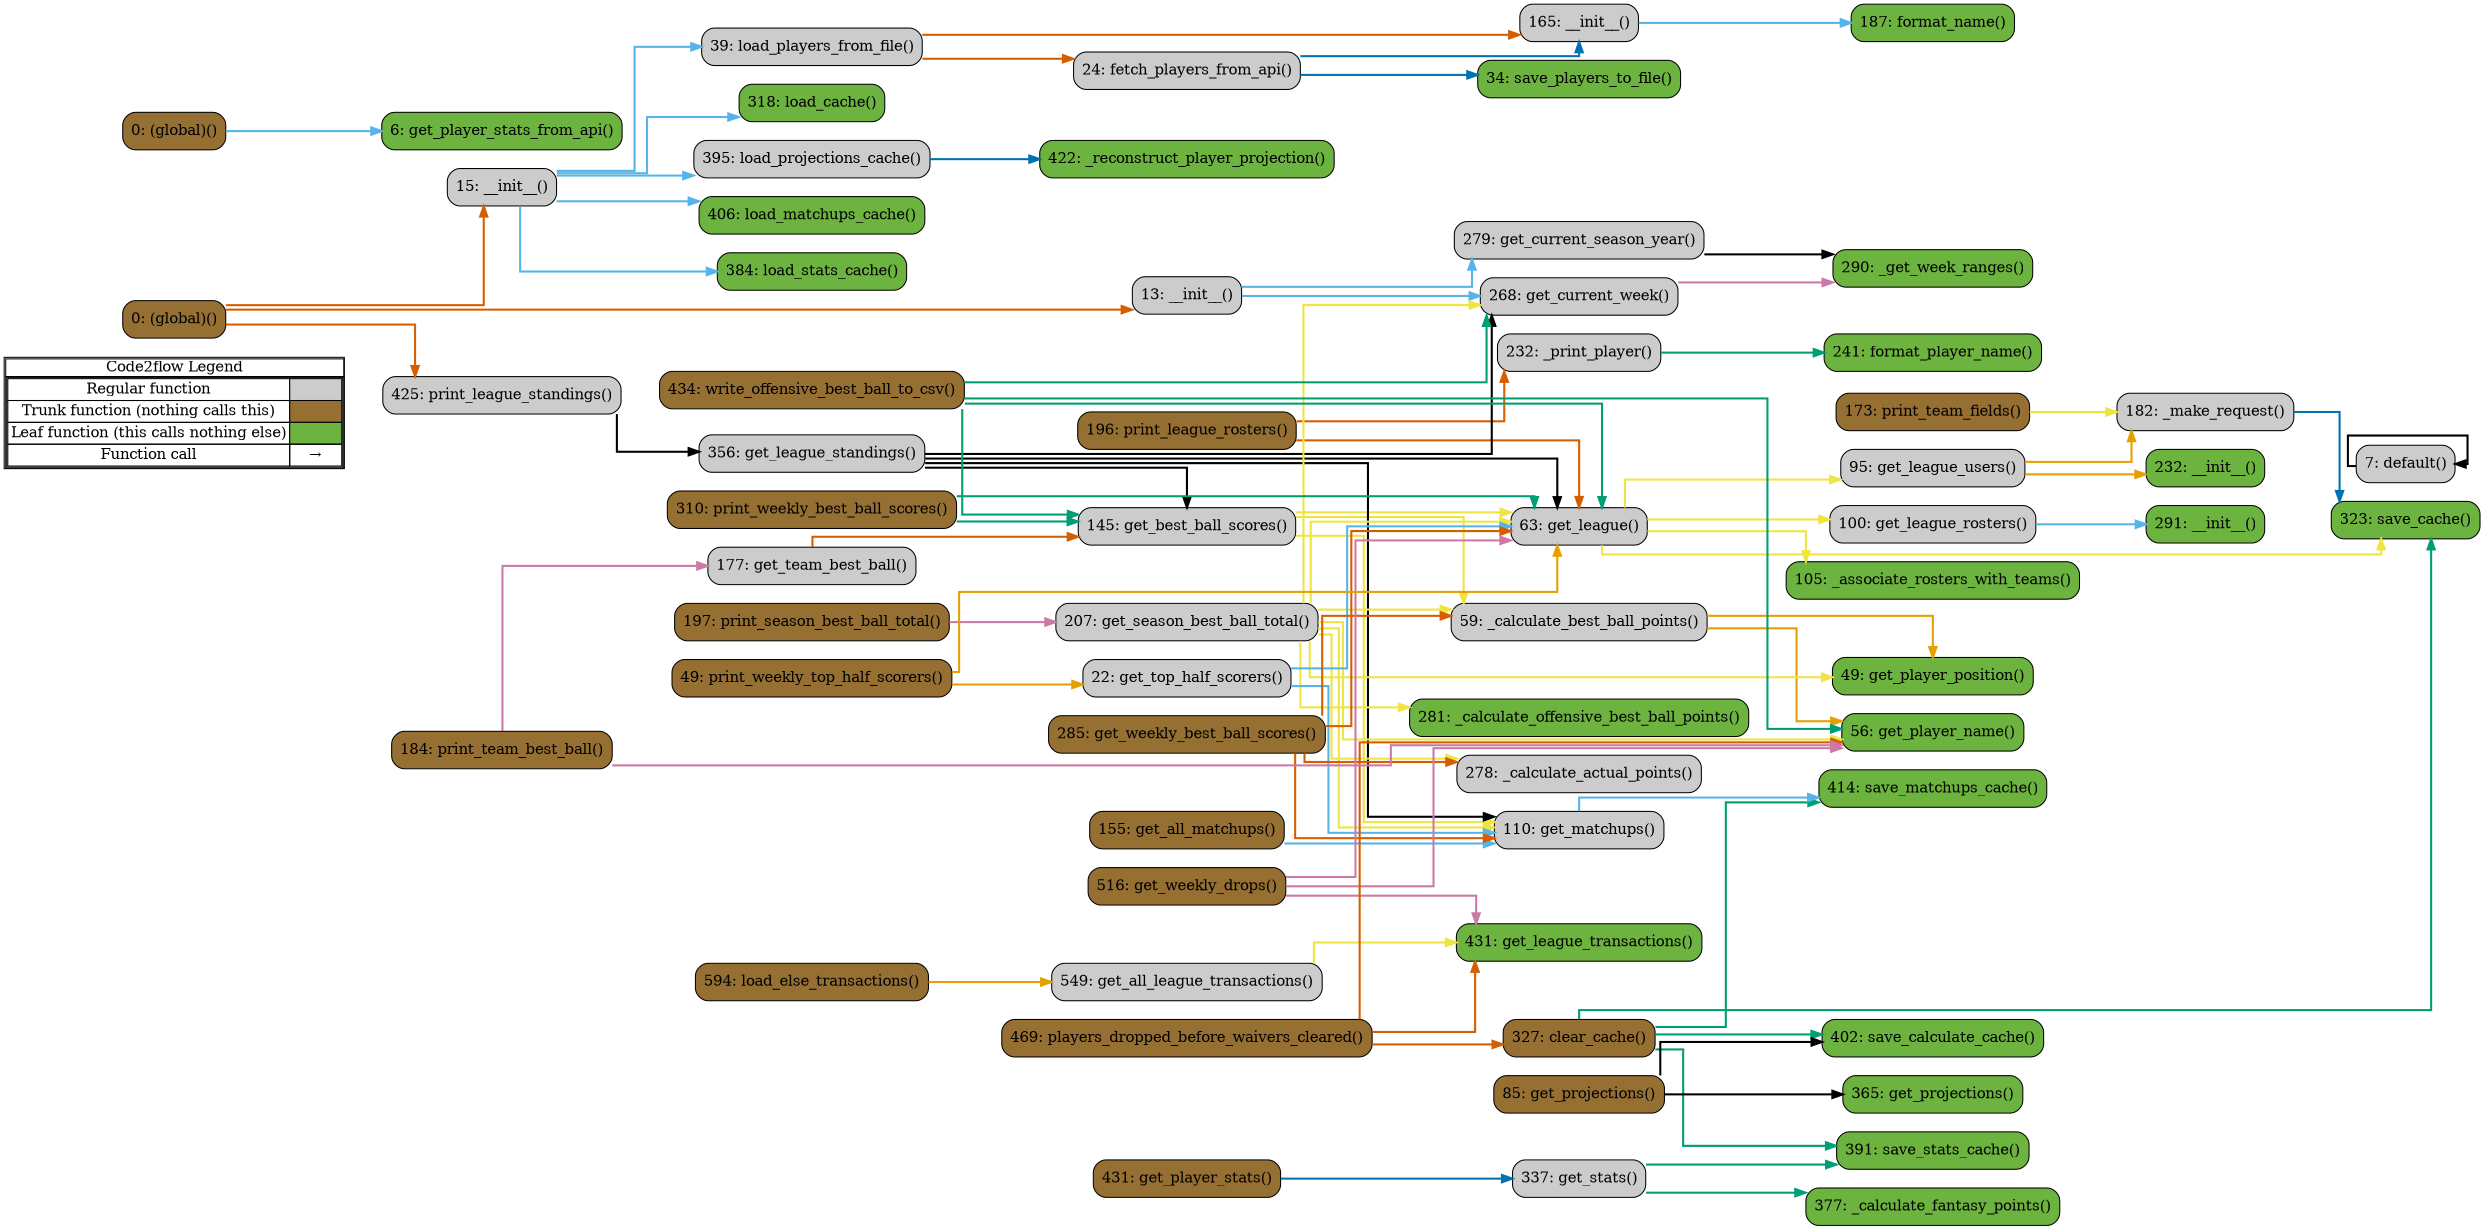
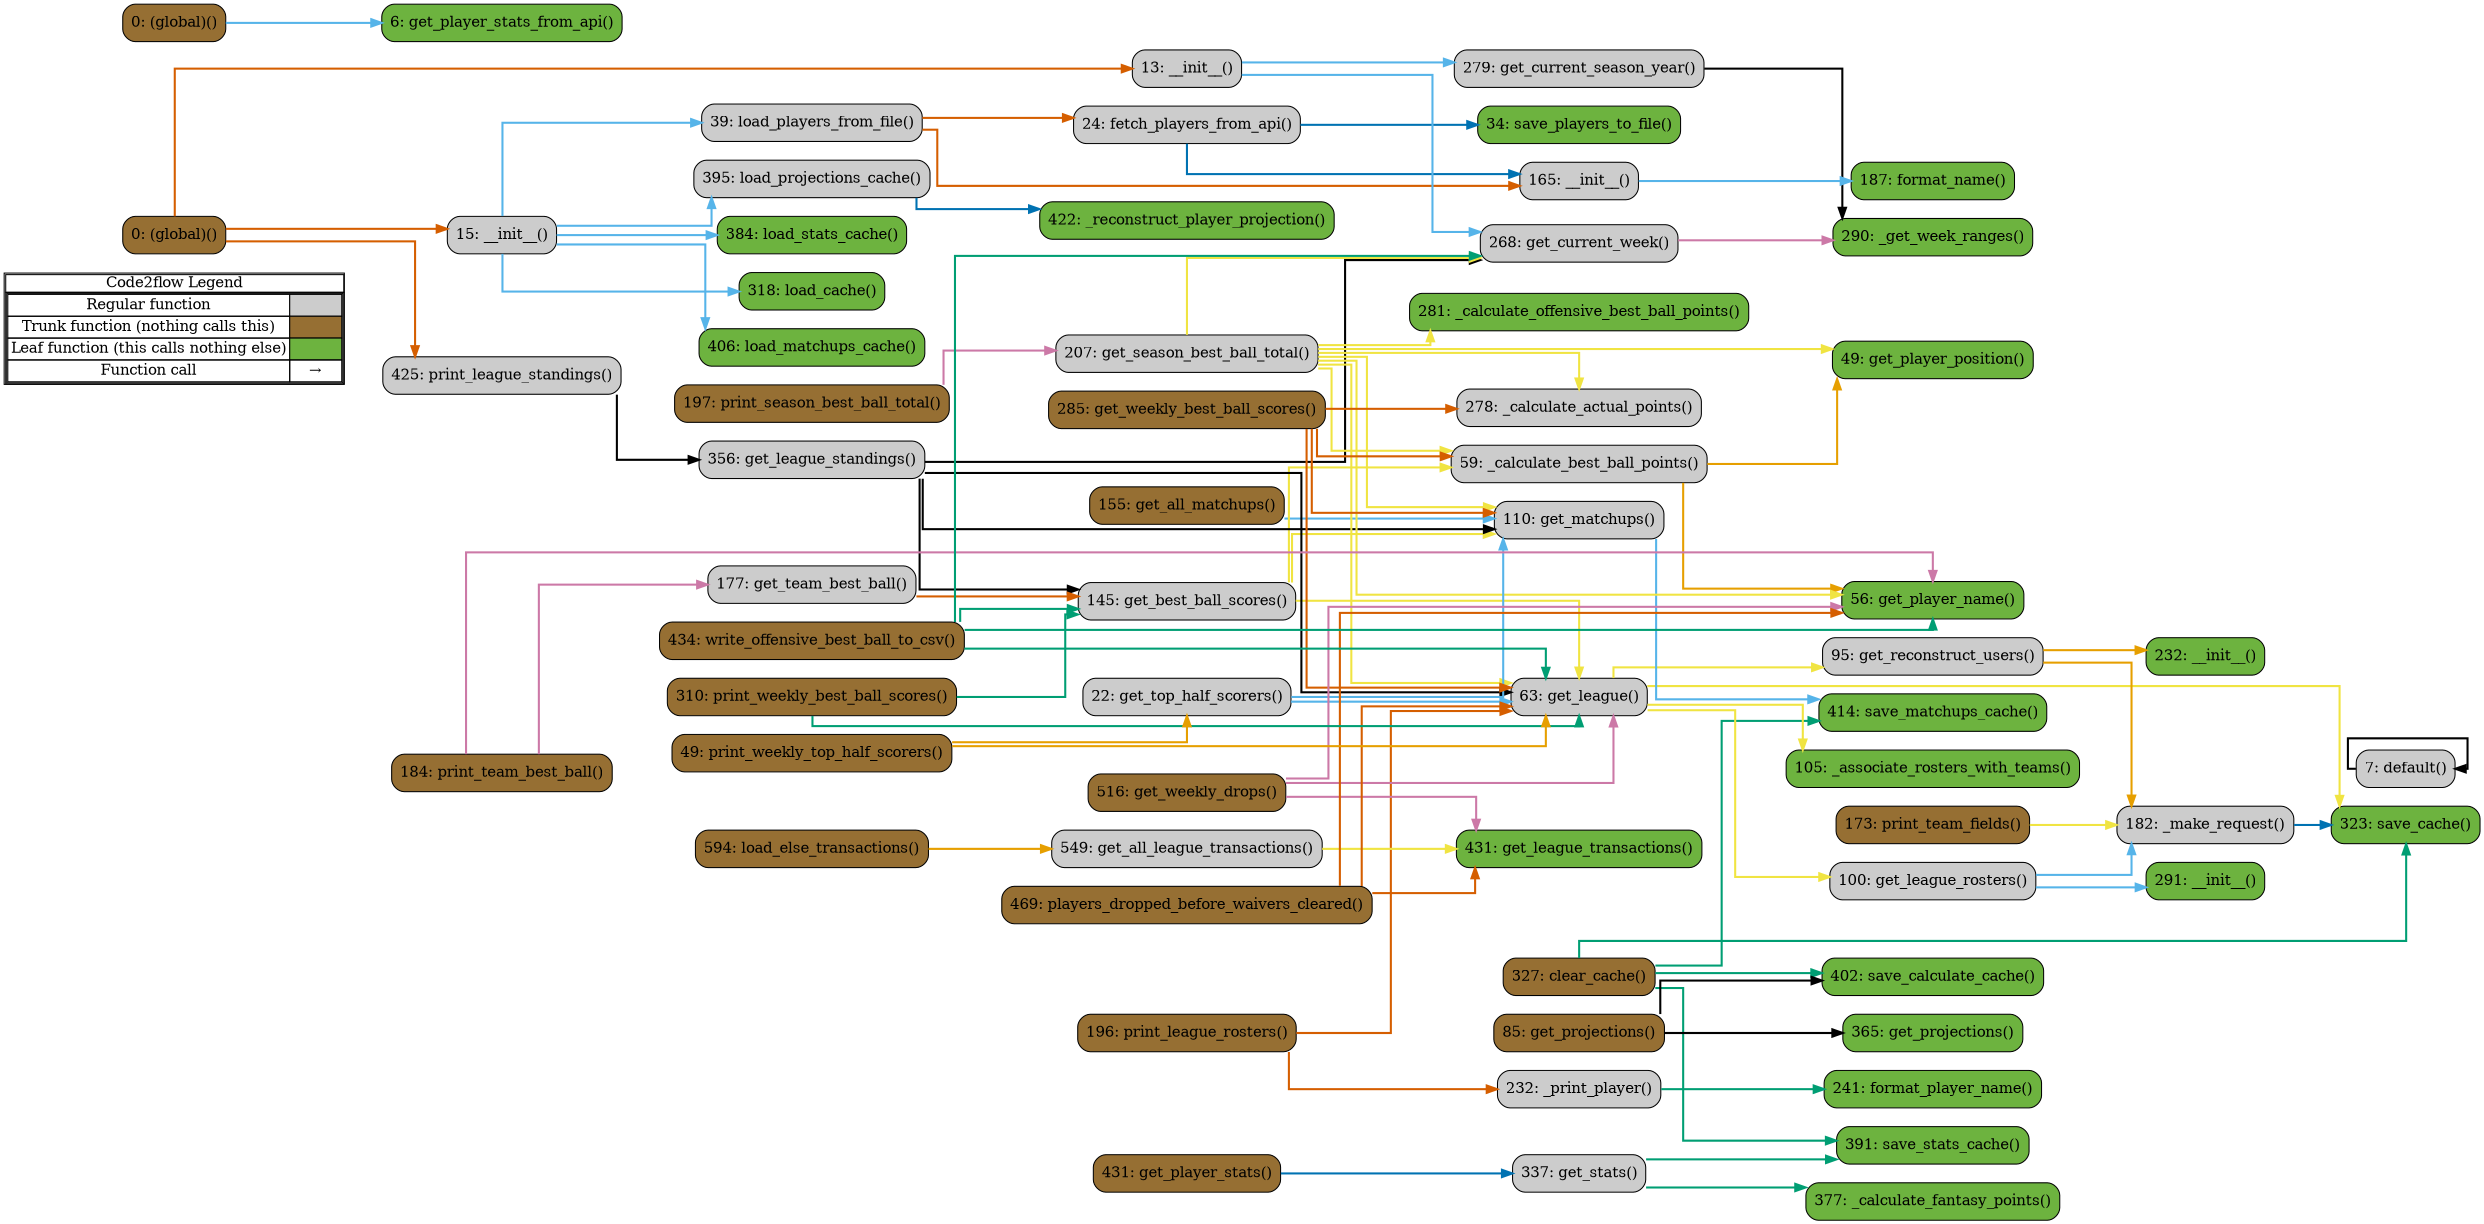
(1933, 468) -> (1933, 656)
none -> (2094, 875)
(1432, 1044) -> (1362, 735)
